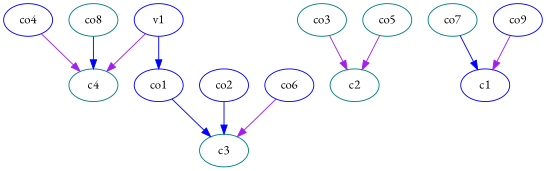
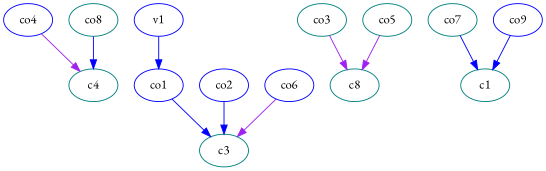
(129, 49) -> none
(504, 49) -> (504, 49)
(355, 85) -> (355, 85)
(485, 85) -> (485, 85)
